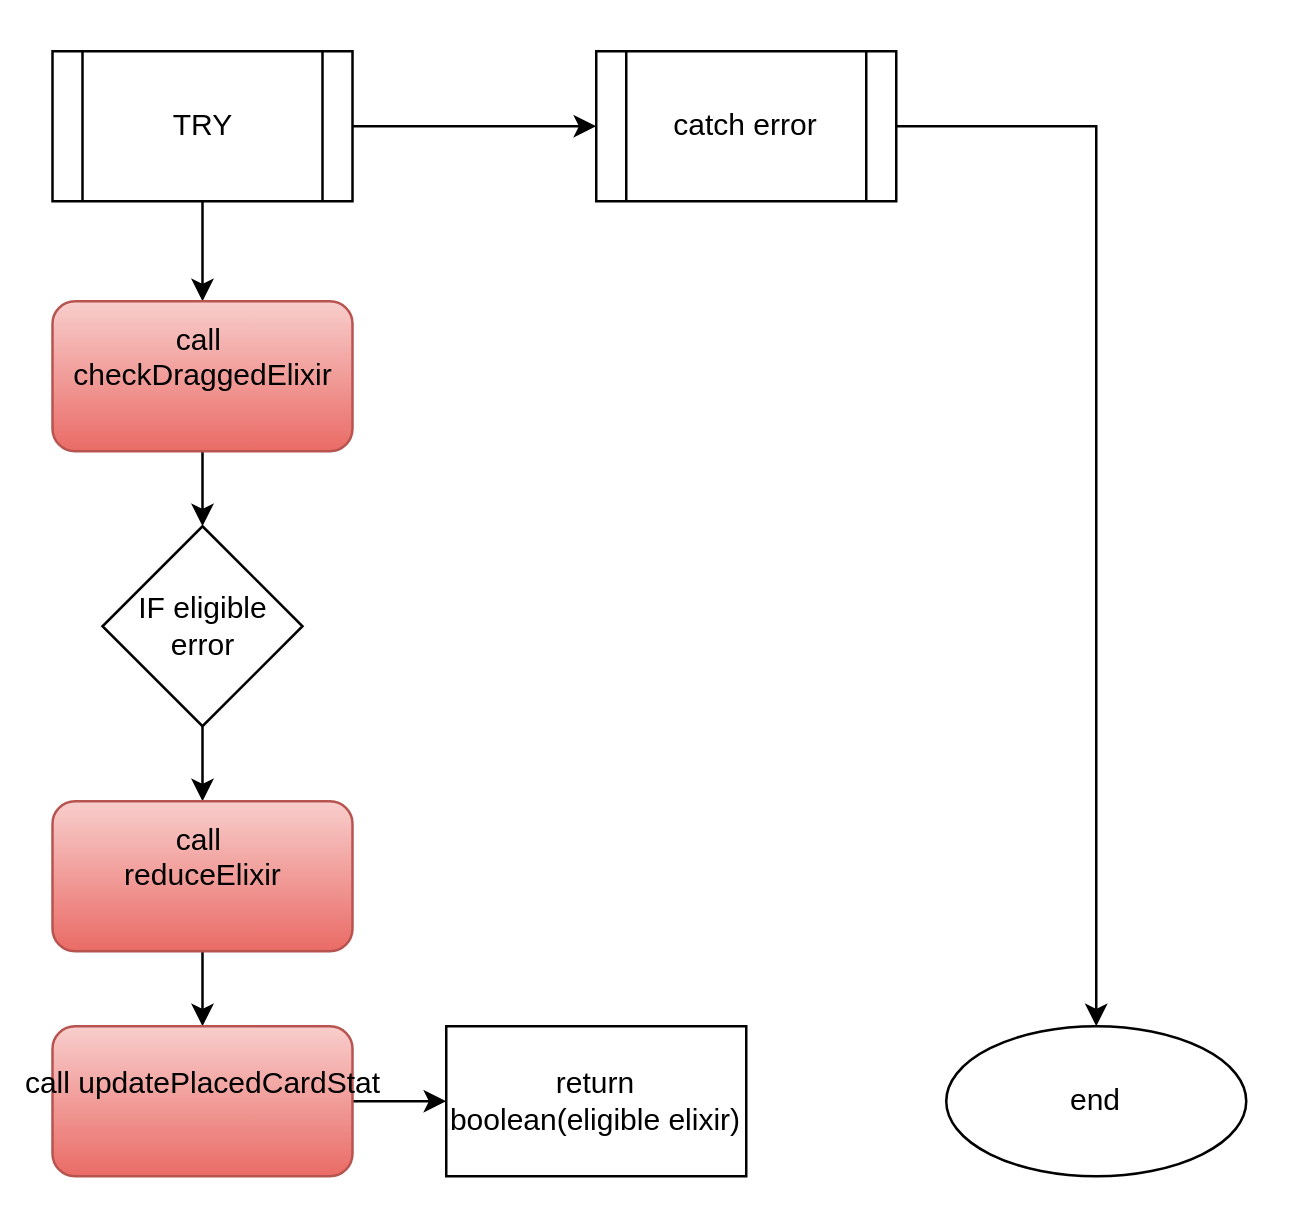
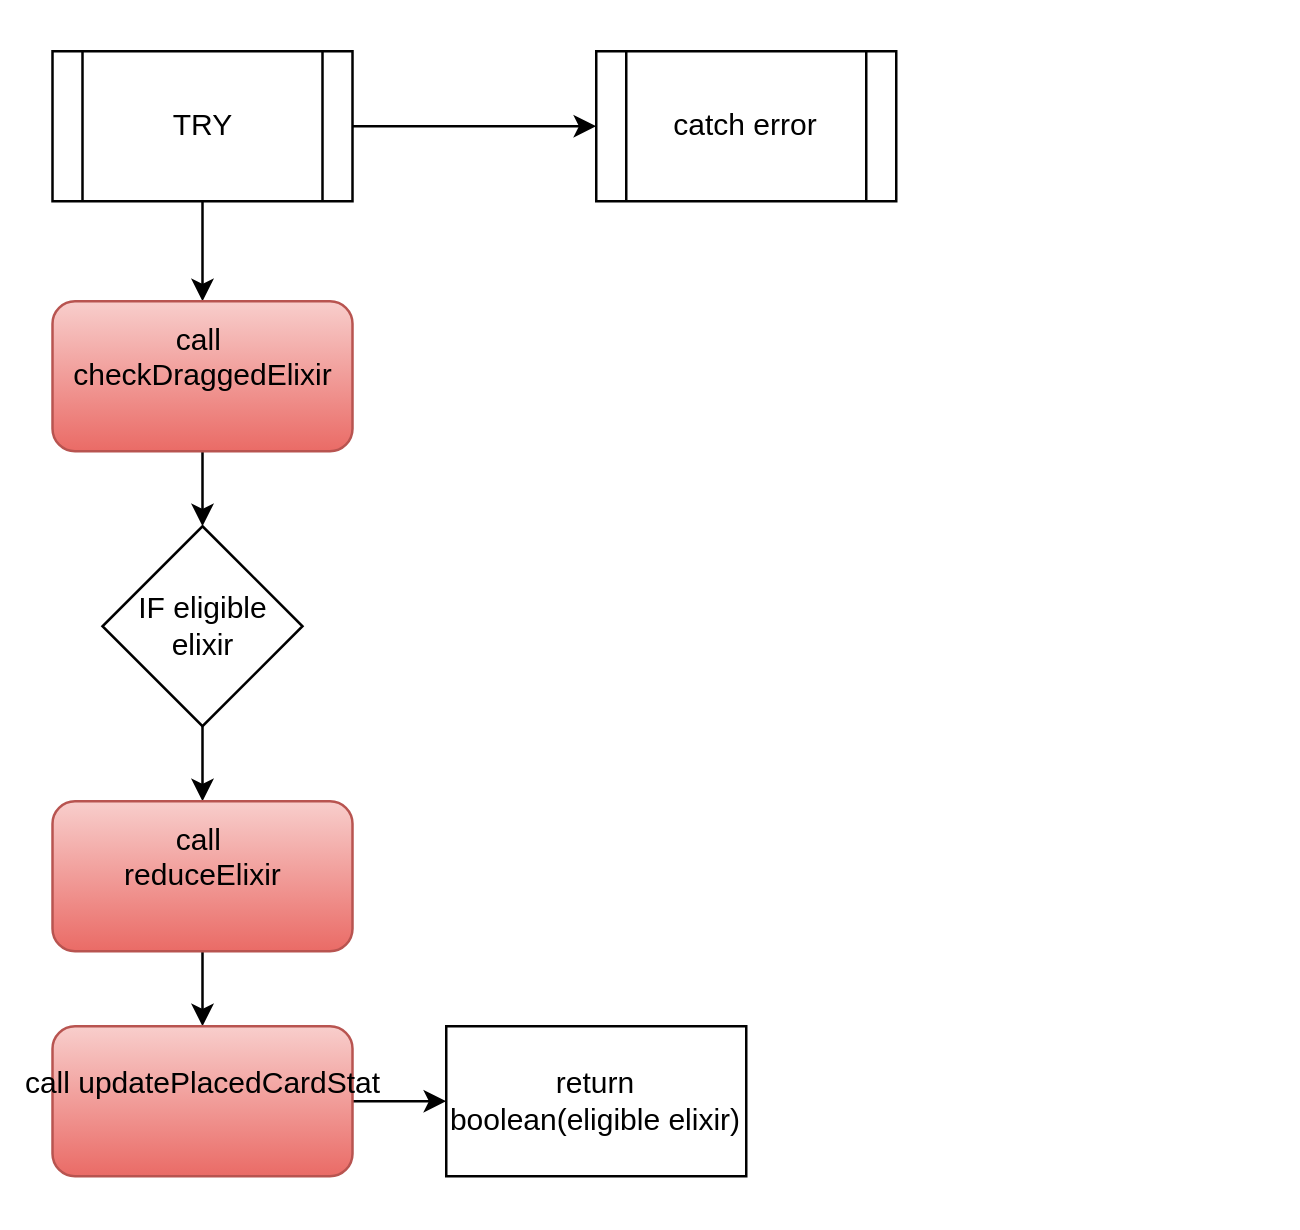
(1096, 468) -> none
(204, 626) -> (204, 626)
(1096, 1101) -> none
